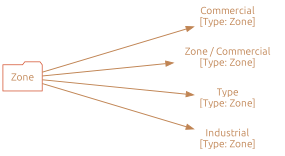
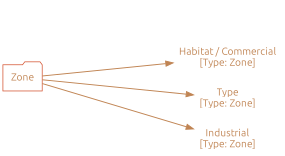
(228, 17) -> none
(228, 57) -> (228, 57)
